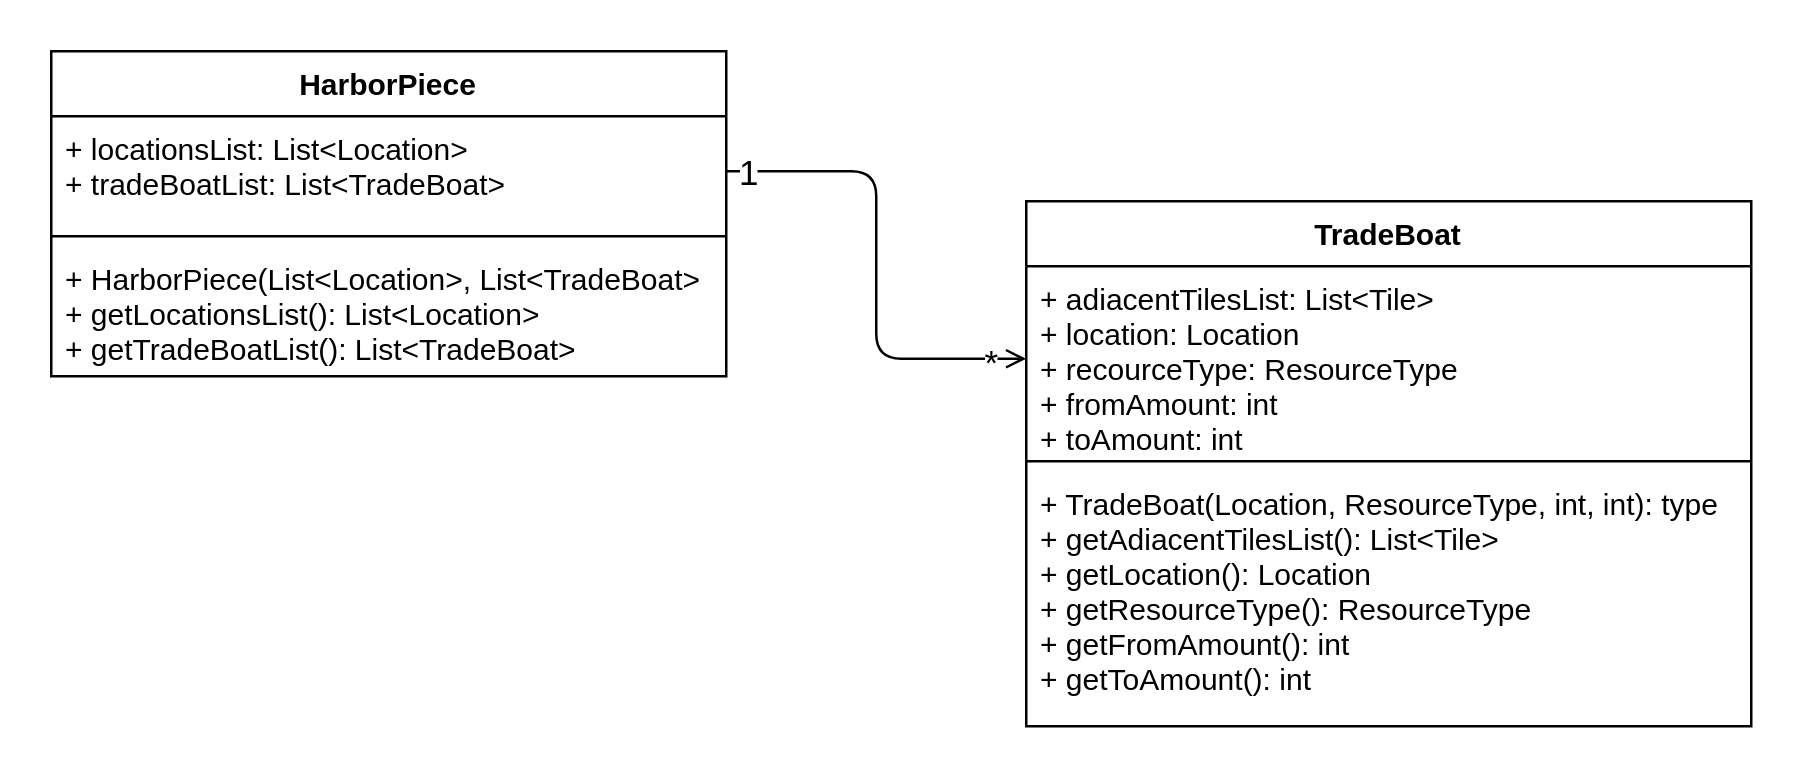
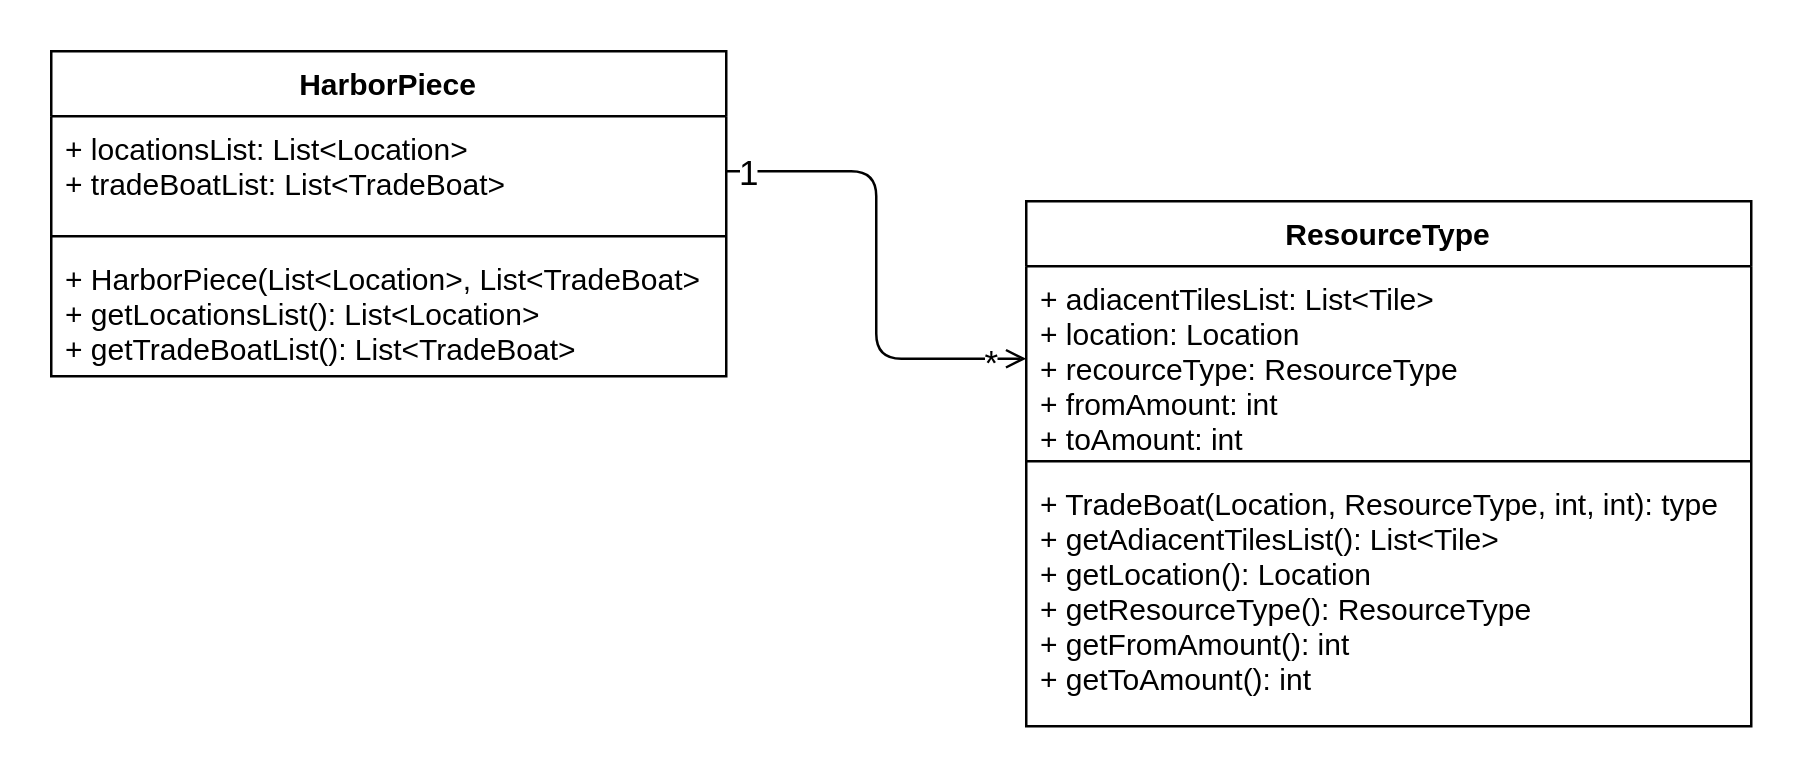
(1388, 235) -> (1388, 235)
